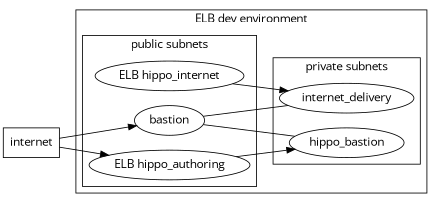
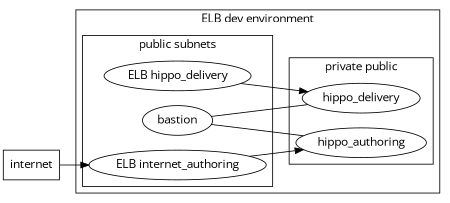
(347, 67) -> (361, 67)
(170, 76) -> (178, 76)
(347, 98) -> (361, 98)
(94, 133) -> none
(347, 143) -> (361, 143)
(170, 165) -> (178, 165)
